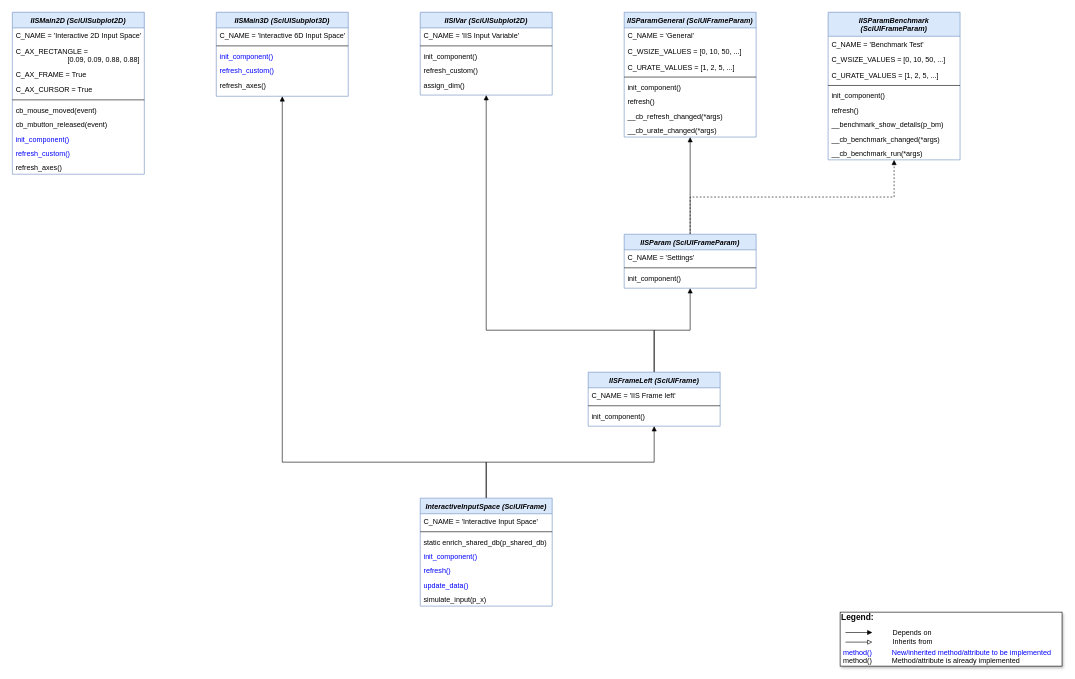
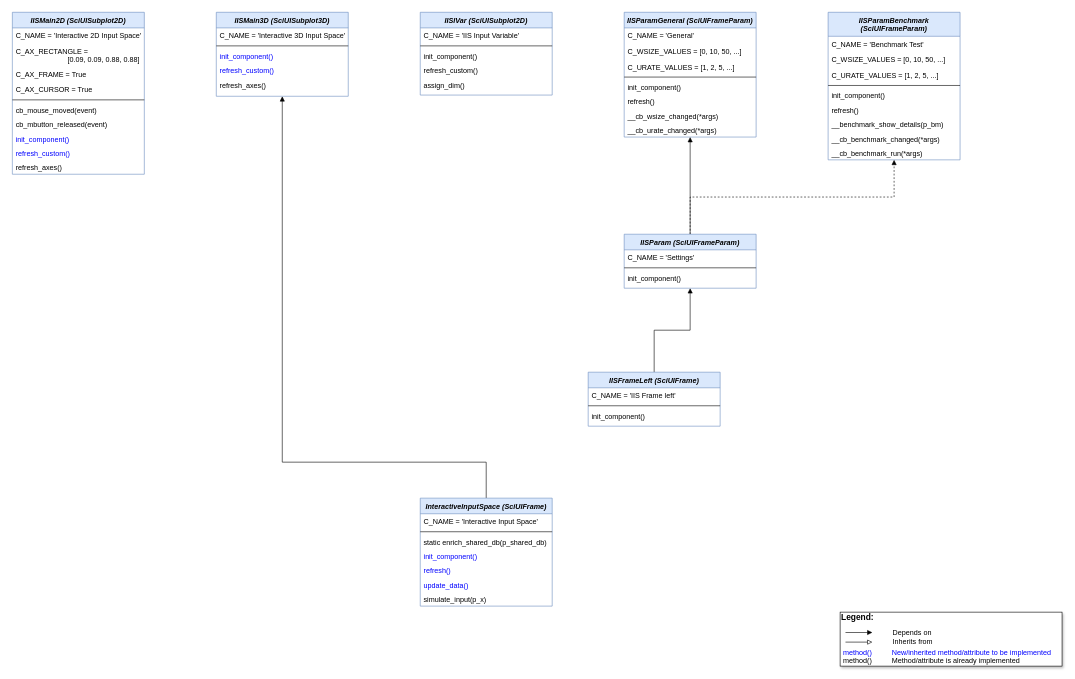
(287, 36) -> (287, 36)
(682, 116) -> (677, 116)
(486, 330) -> none
(654, 432) -> none
